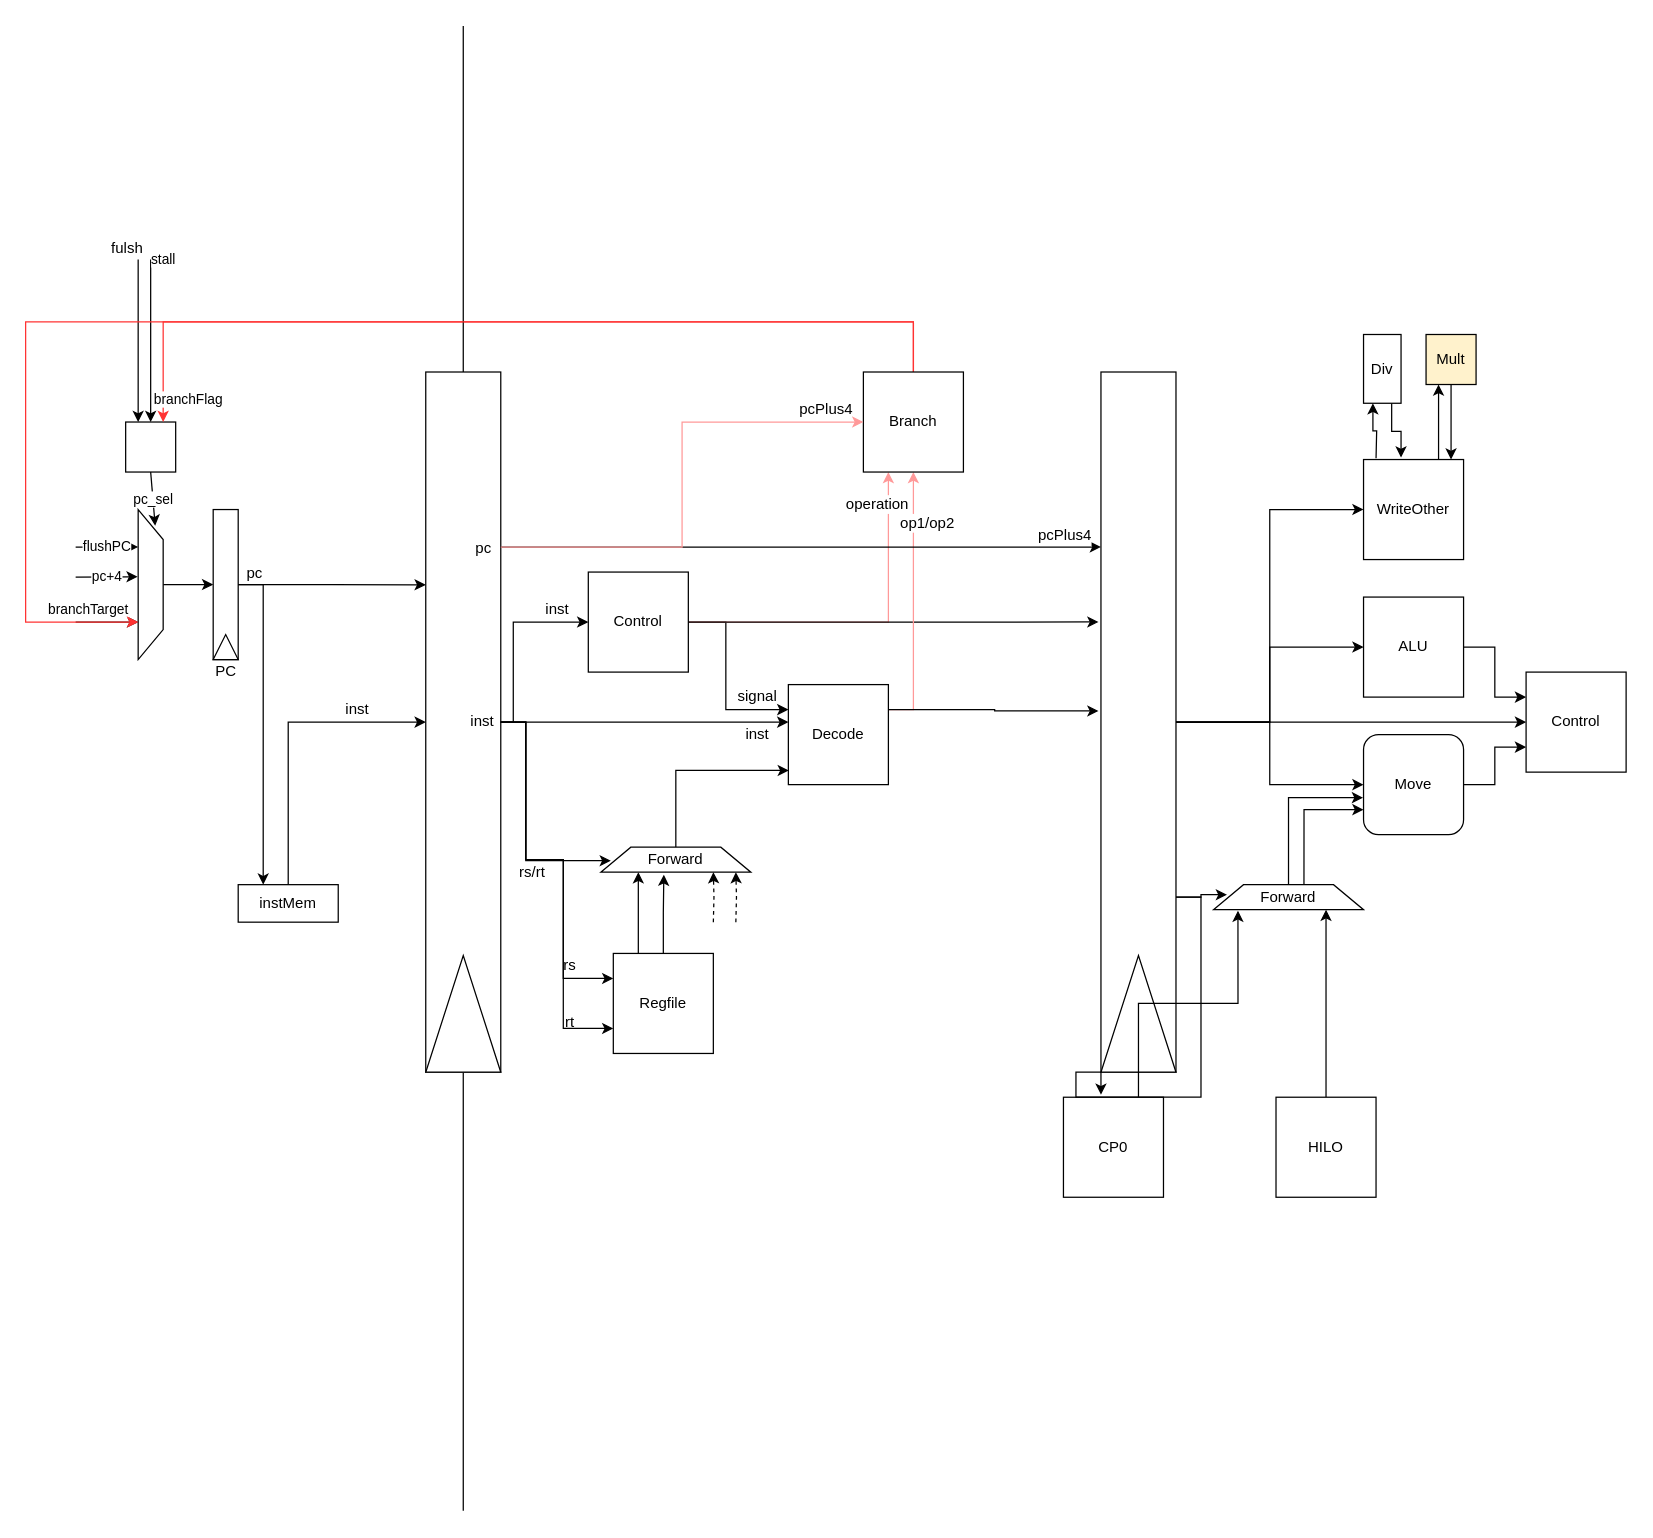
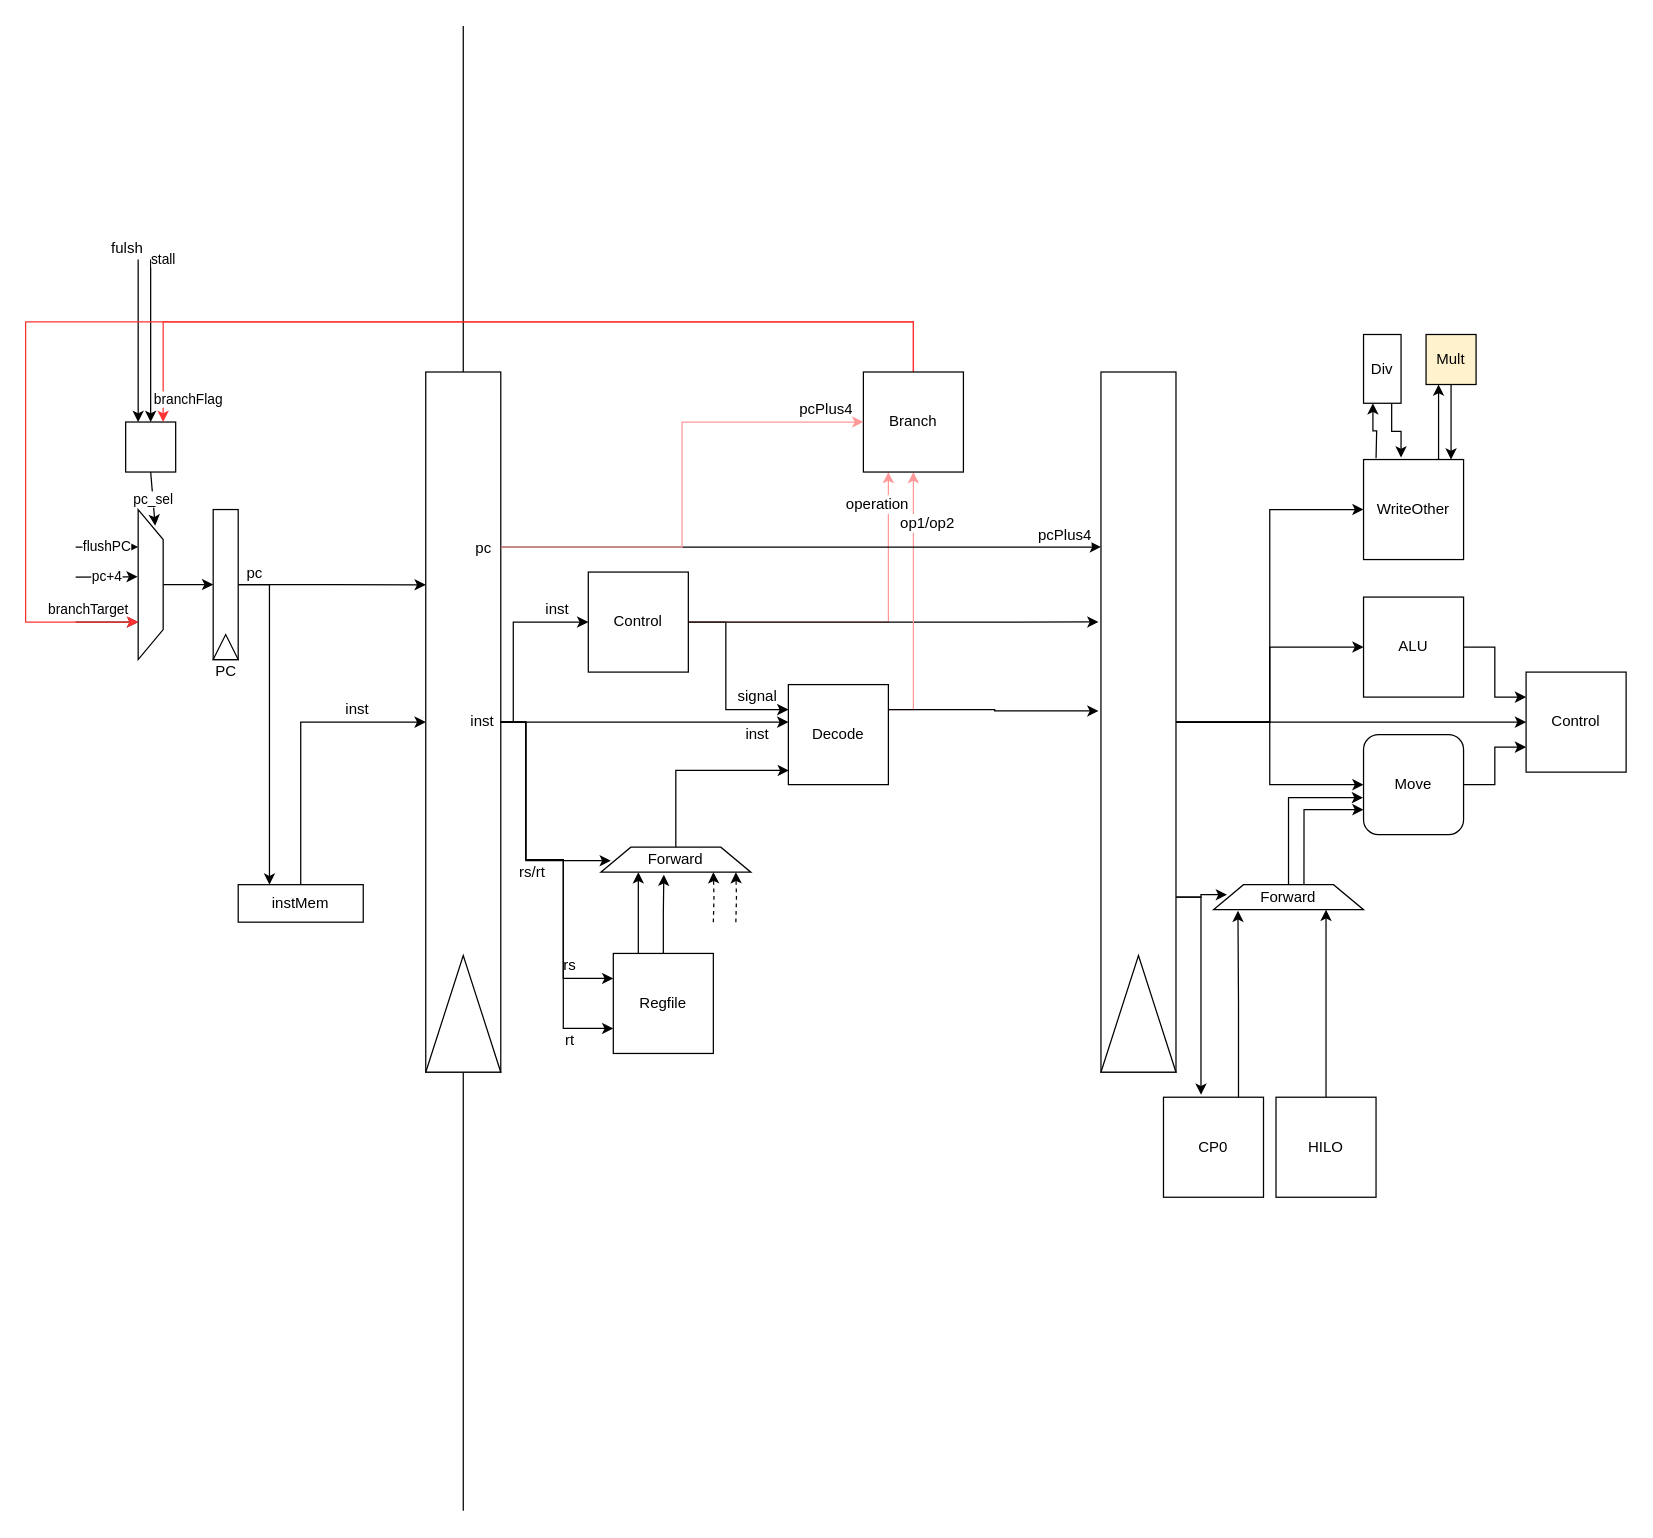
(288, 903) -> (301, 903)
(569, 1022) -> (569, 1041)
(1113, 1147) -> (1213, 1147)
